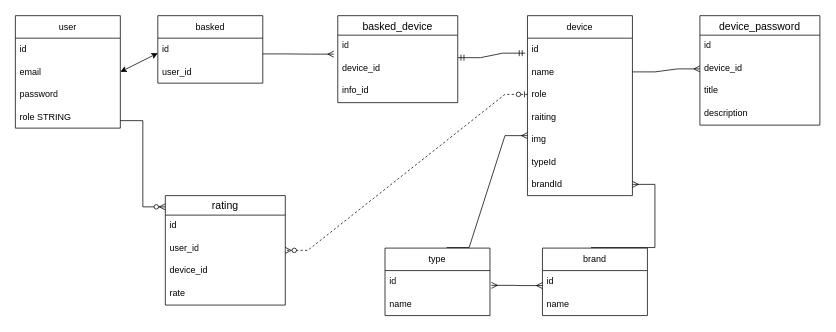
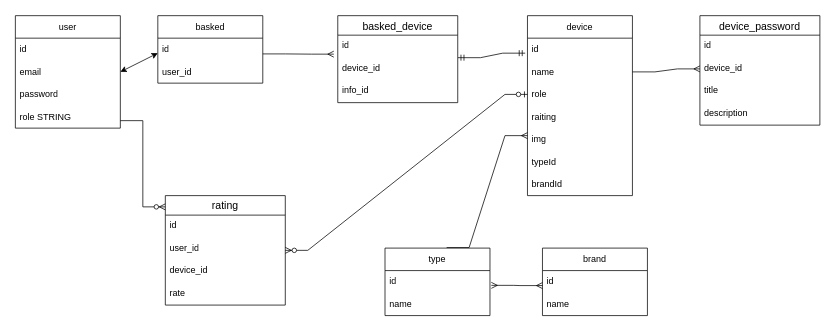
(406, 172) -> (406, 172)
(624, 247) -> none
